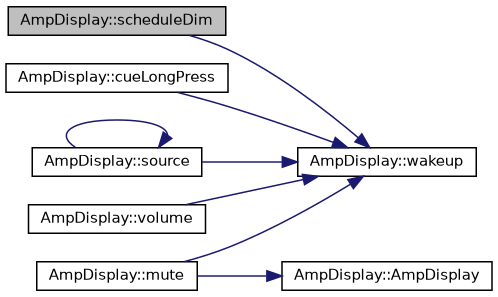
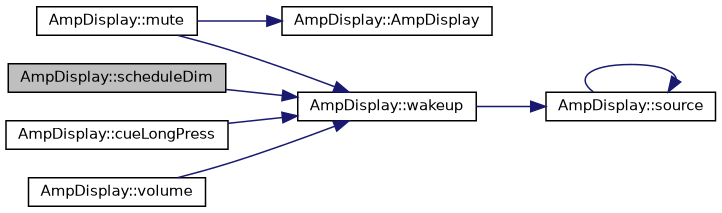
(242, 162) -> (503, 106)
